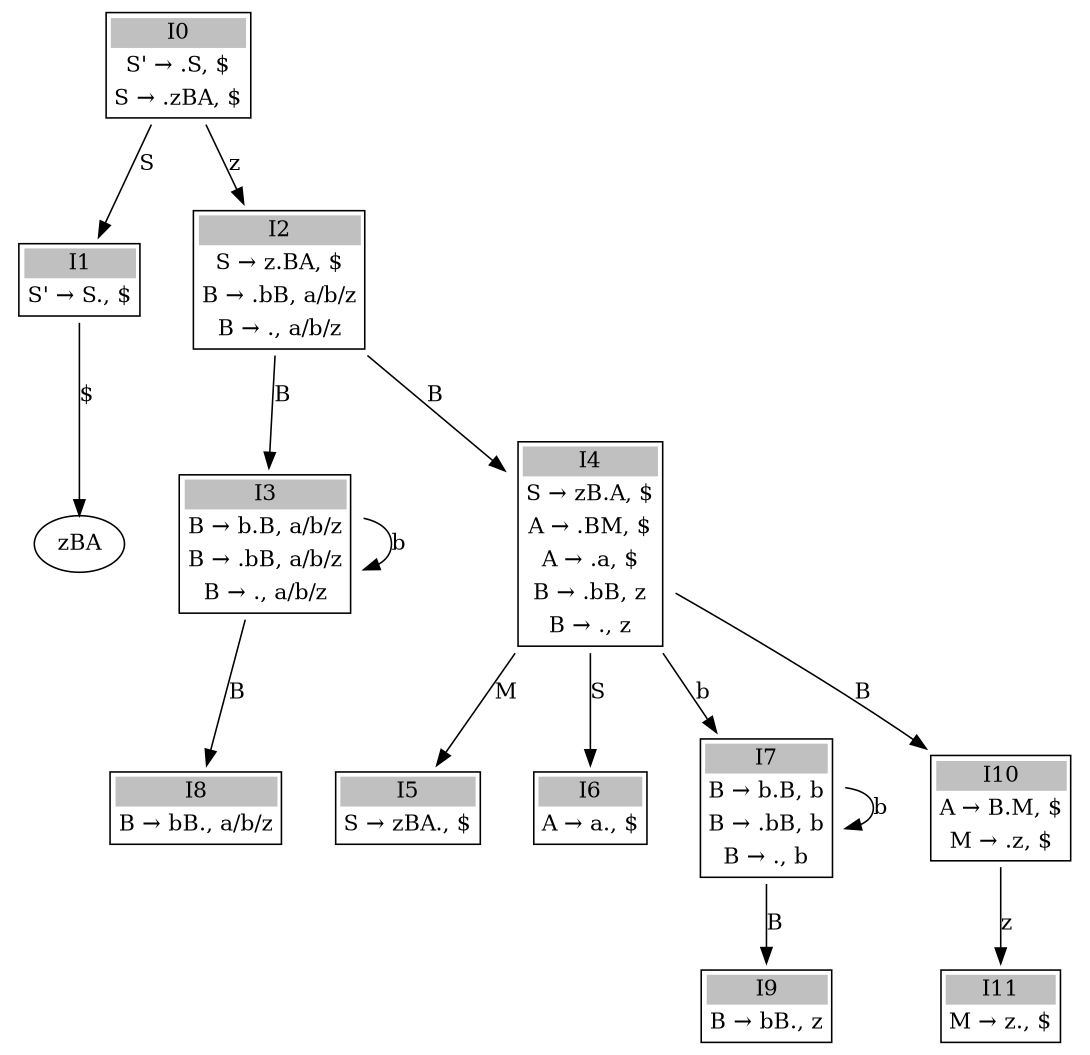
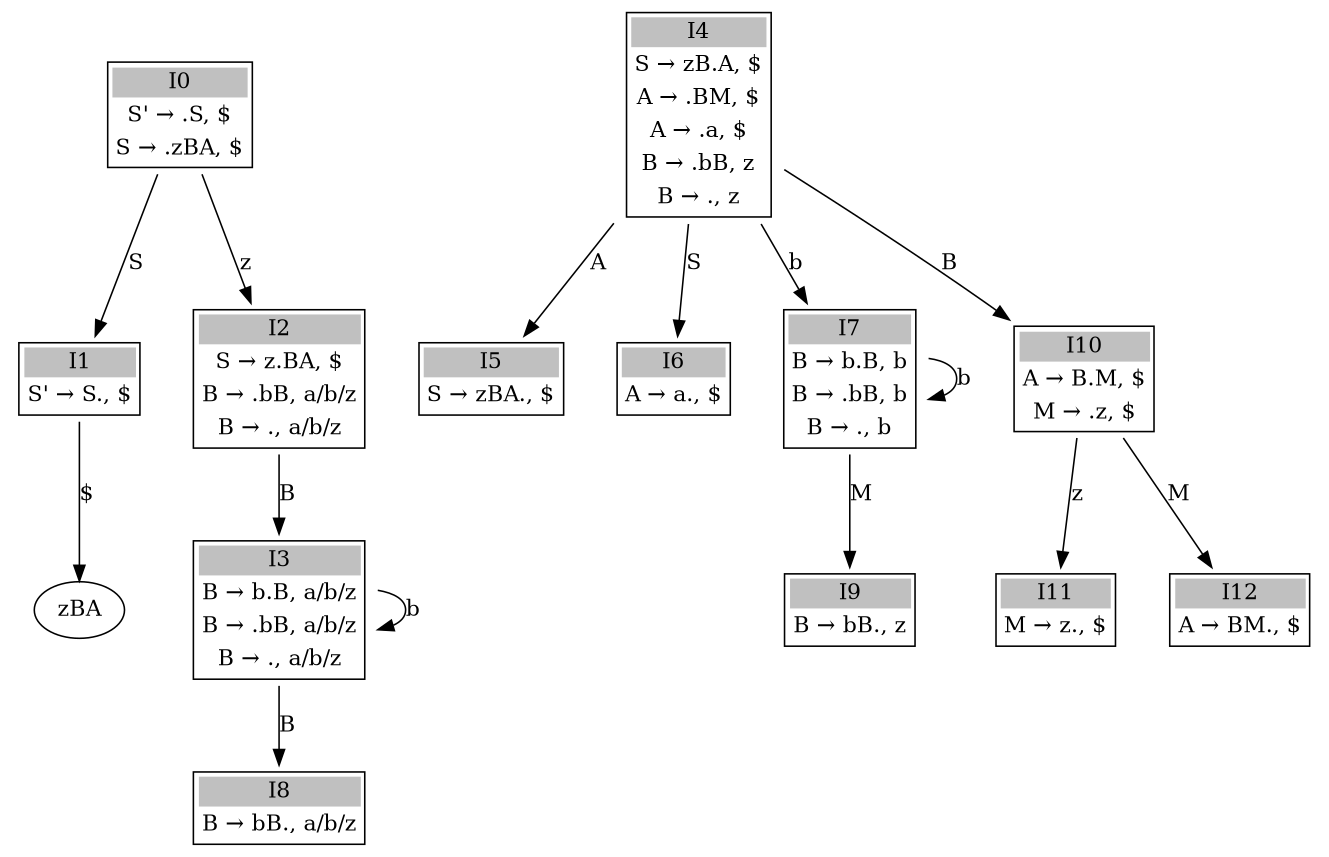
(430, 408) -> none
none -> (1240, 610)
(506, 693) -> (598, 263)
(775, 924) -> (862, 494)
